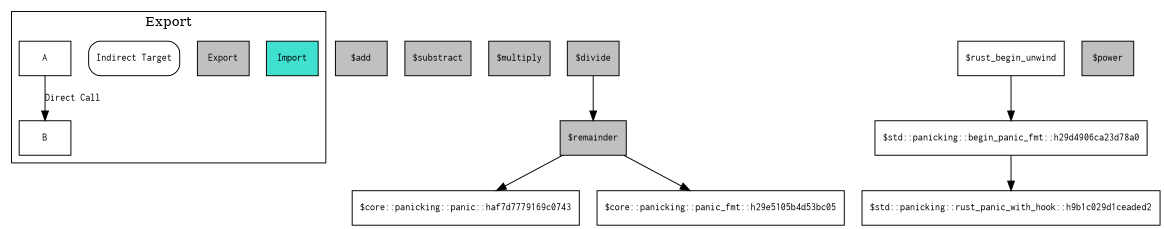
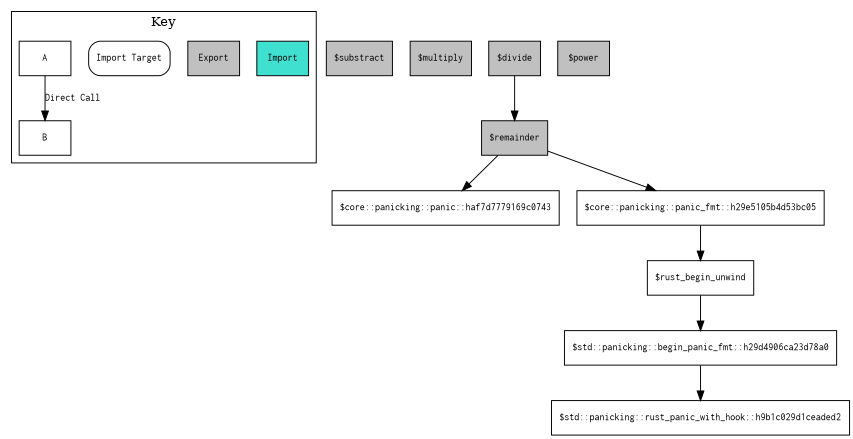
(169, 23) -> (164, 23)
(134, 58) -> (129, 58)
(361, 58) -> none
none -> (701, 238)
